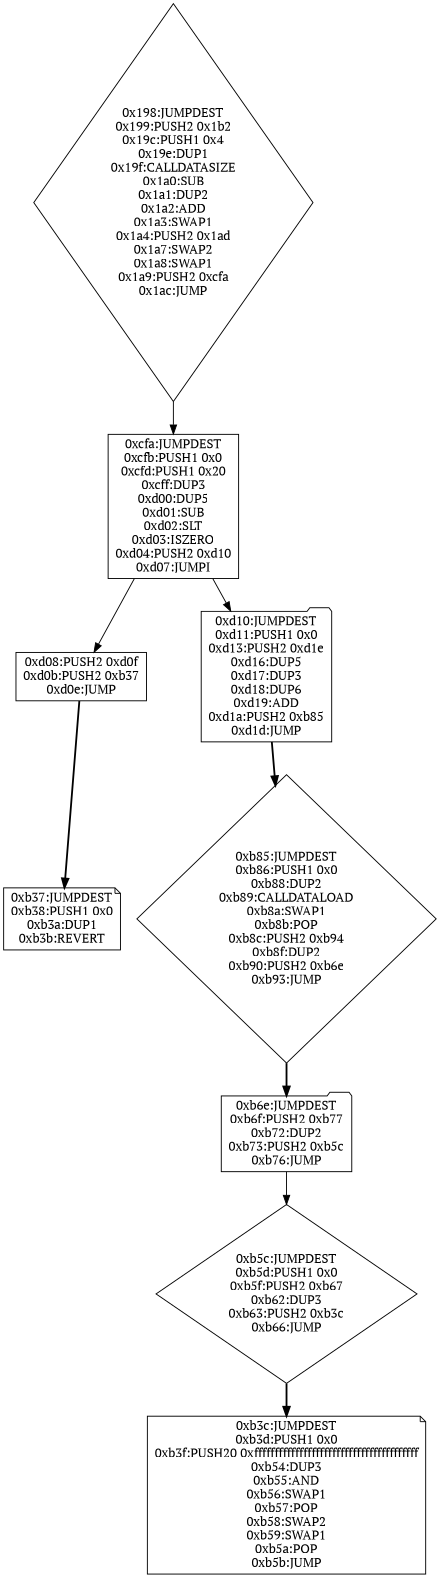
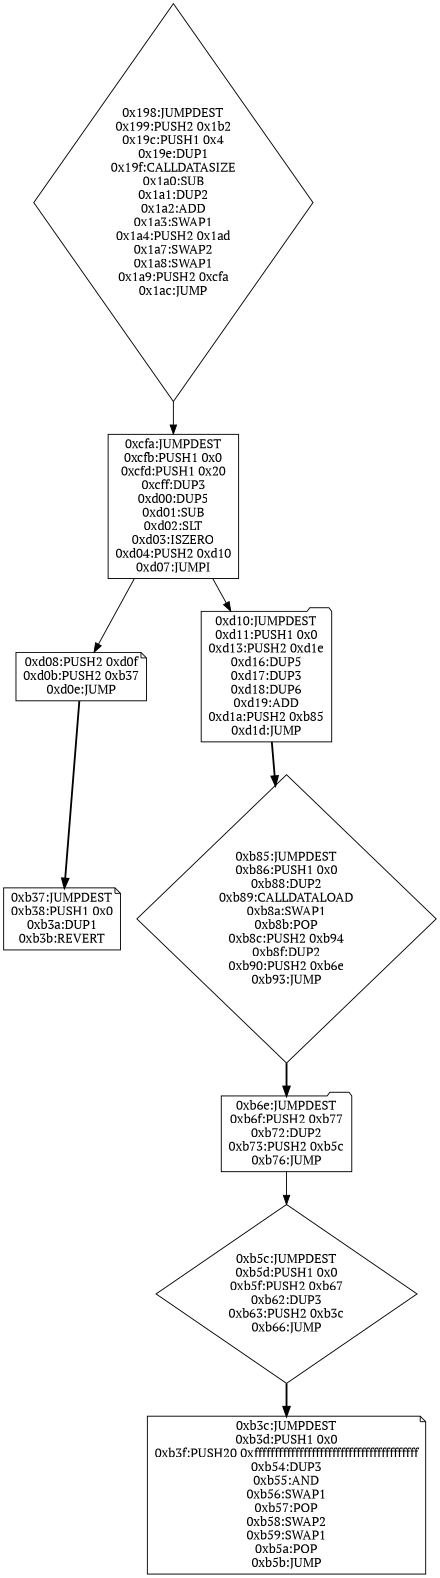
(81, 677) -> (81, 677)
